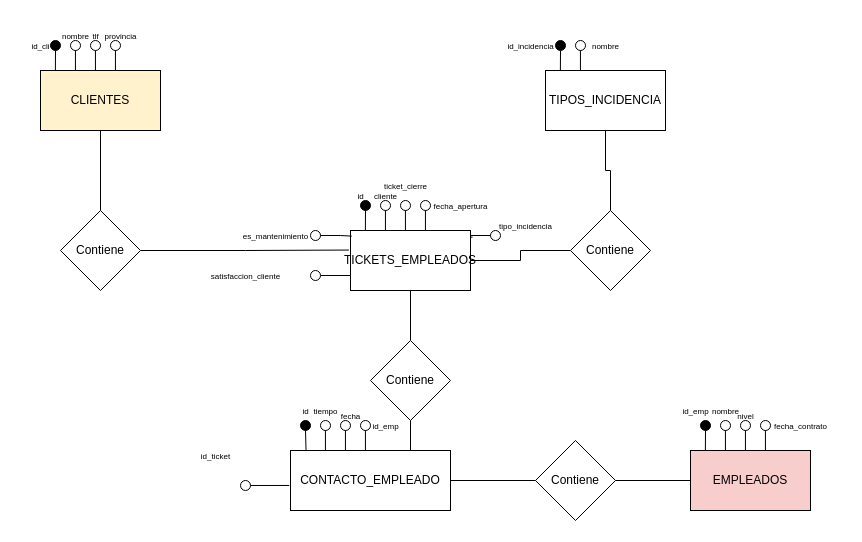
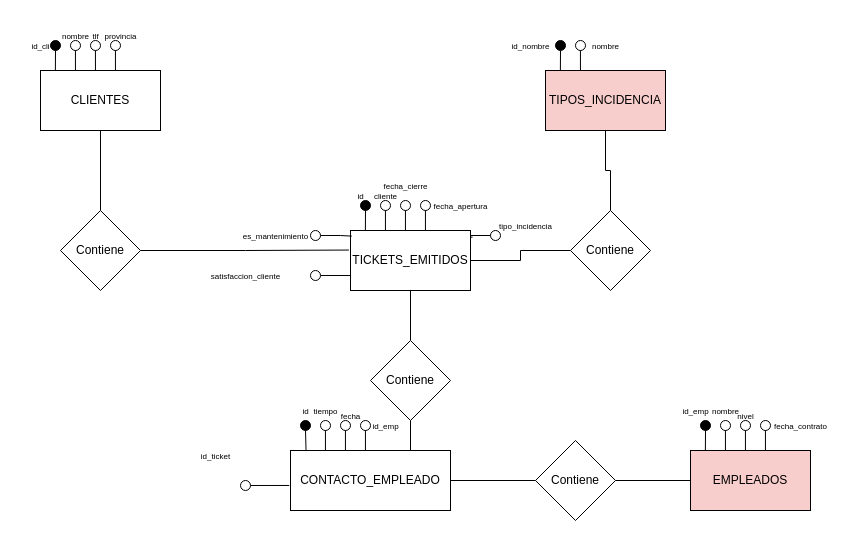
(531, 46) -> (531, 46)
(101, 101) -> (101, 101)
(606, 101) -> (606, 101)
(406, 186) -> (406, 186)
(411, 261) -> (411, 261)
